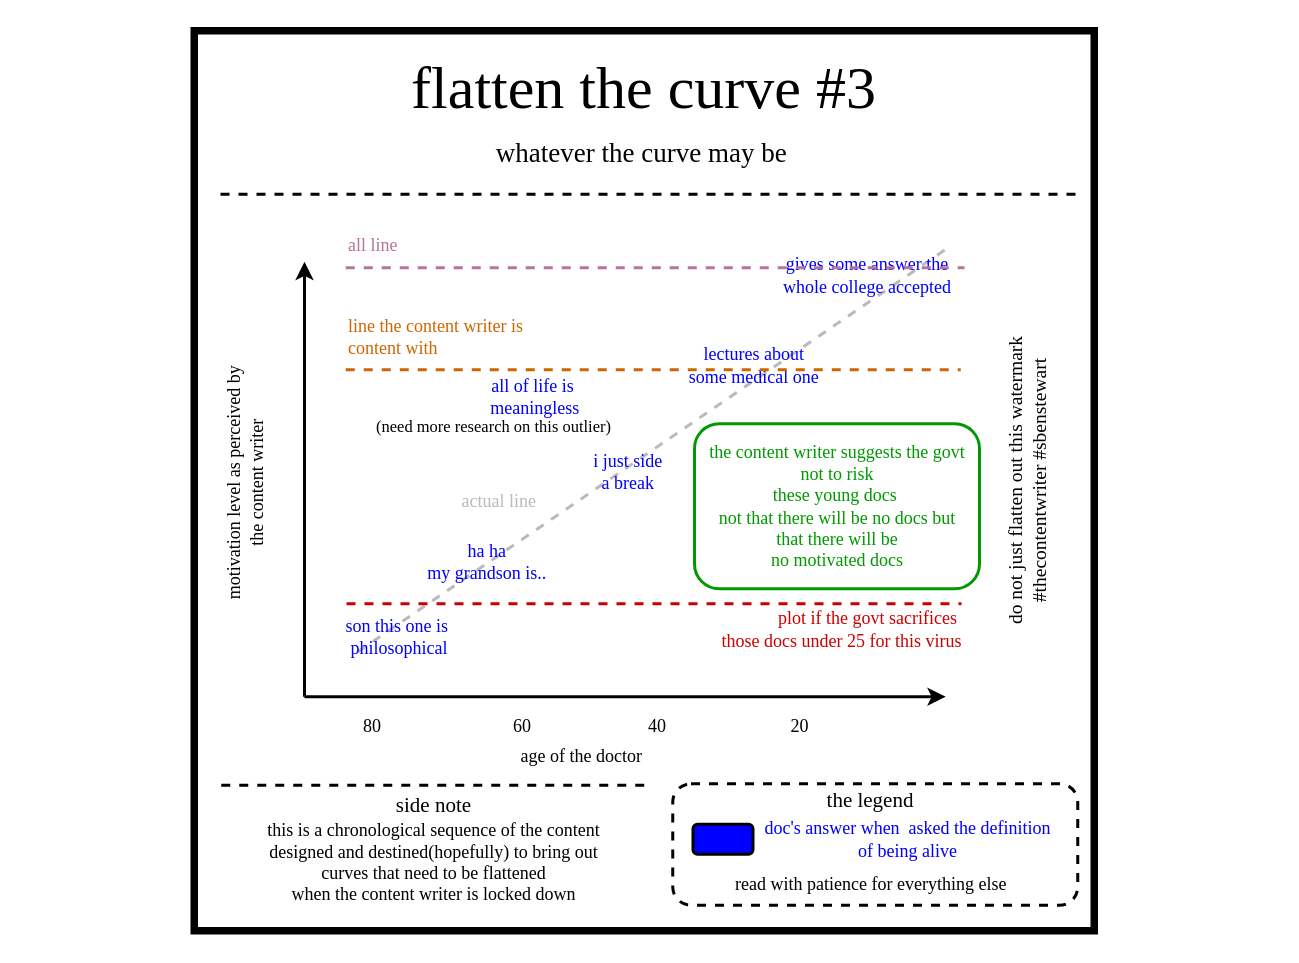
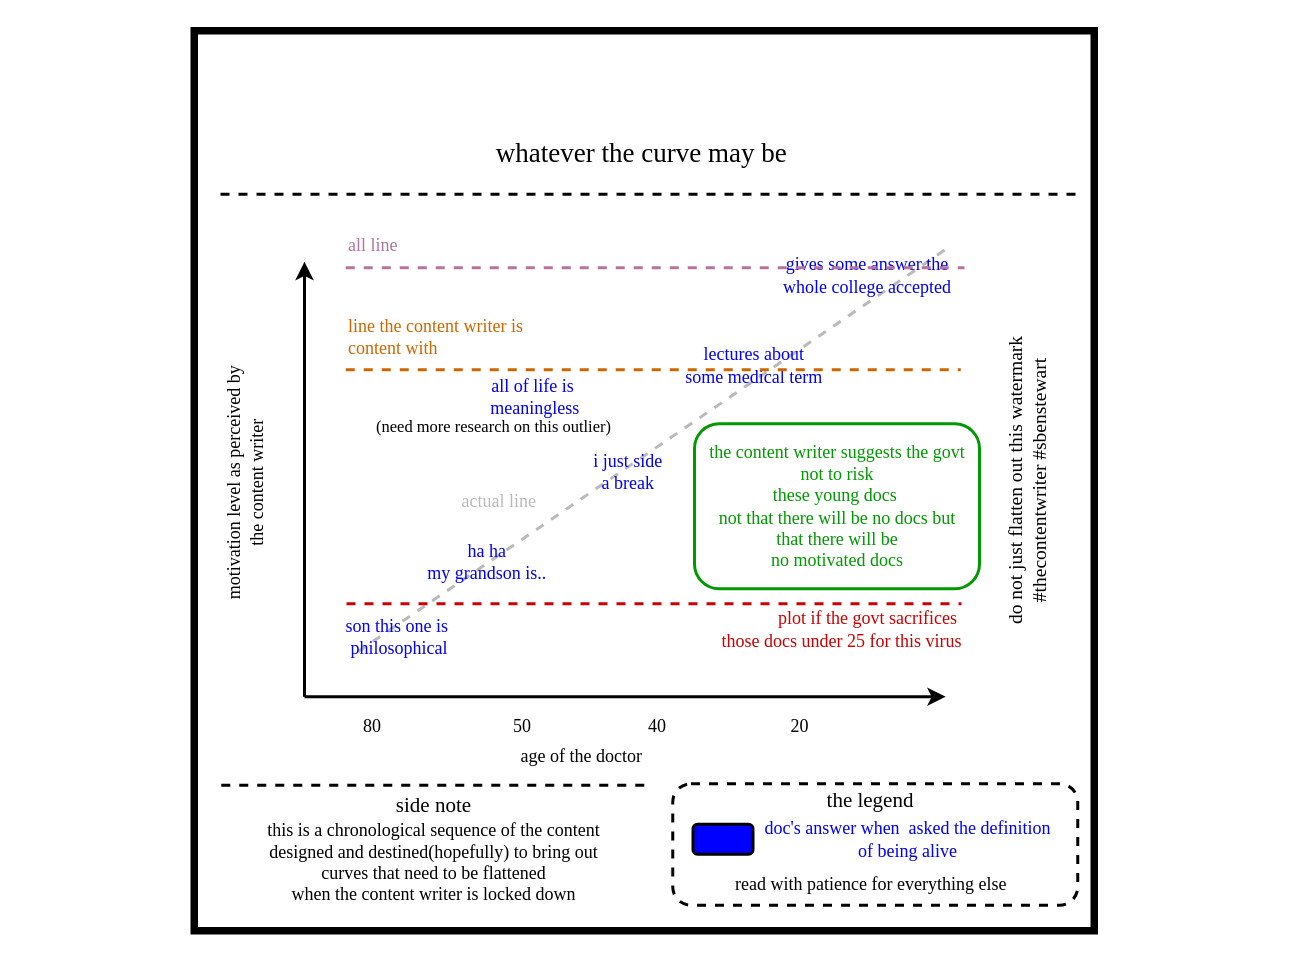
(644, 88) -> none
(755, 365) -> (755, 365)
(523, 727) -> (523, 727)
